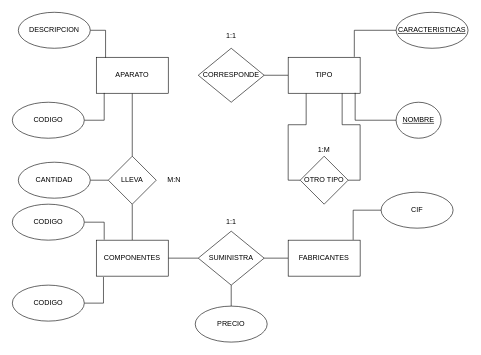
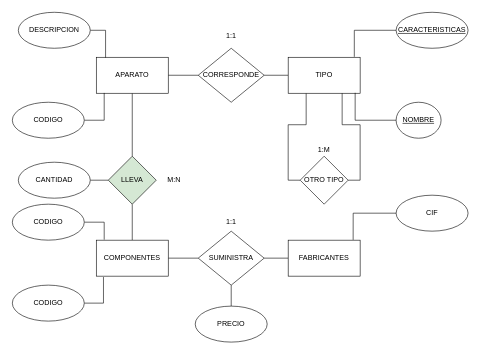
none -> (183, 75)
(132, 180) -> (132, 180)
(417, 210) -> (432, 213)
